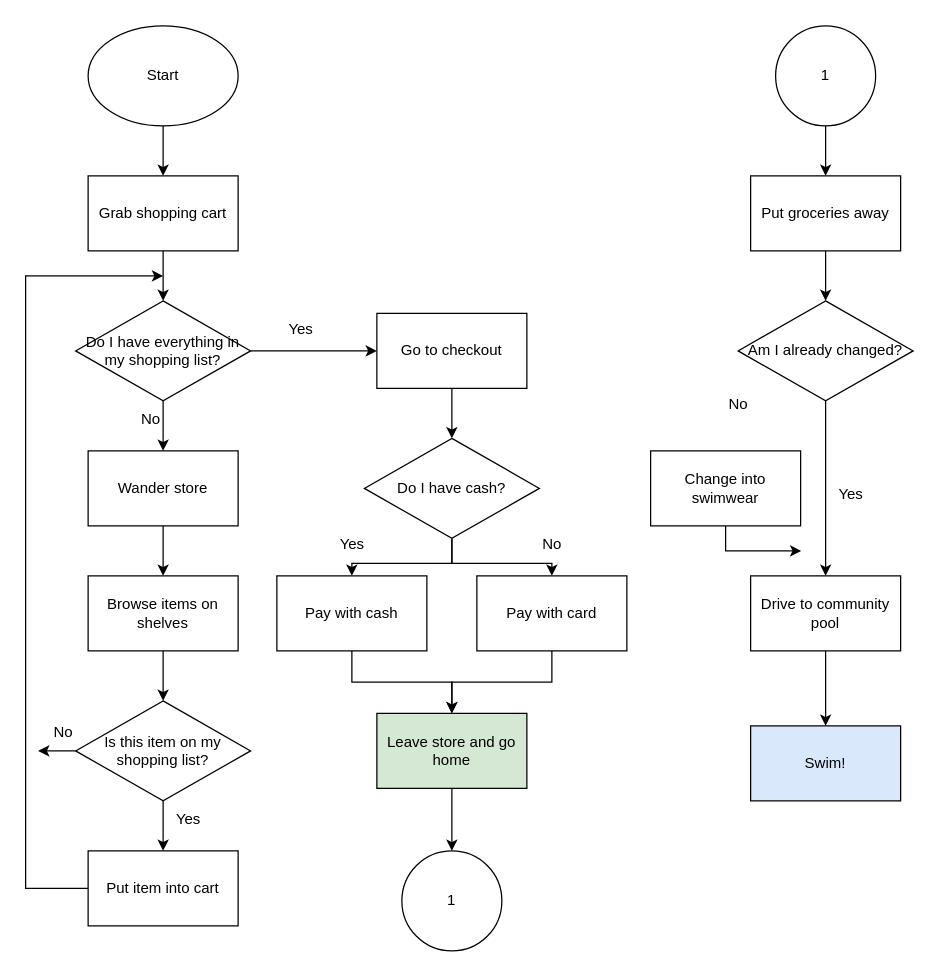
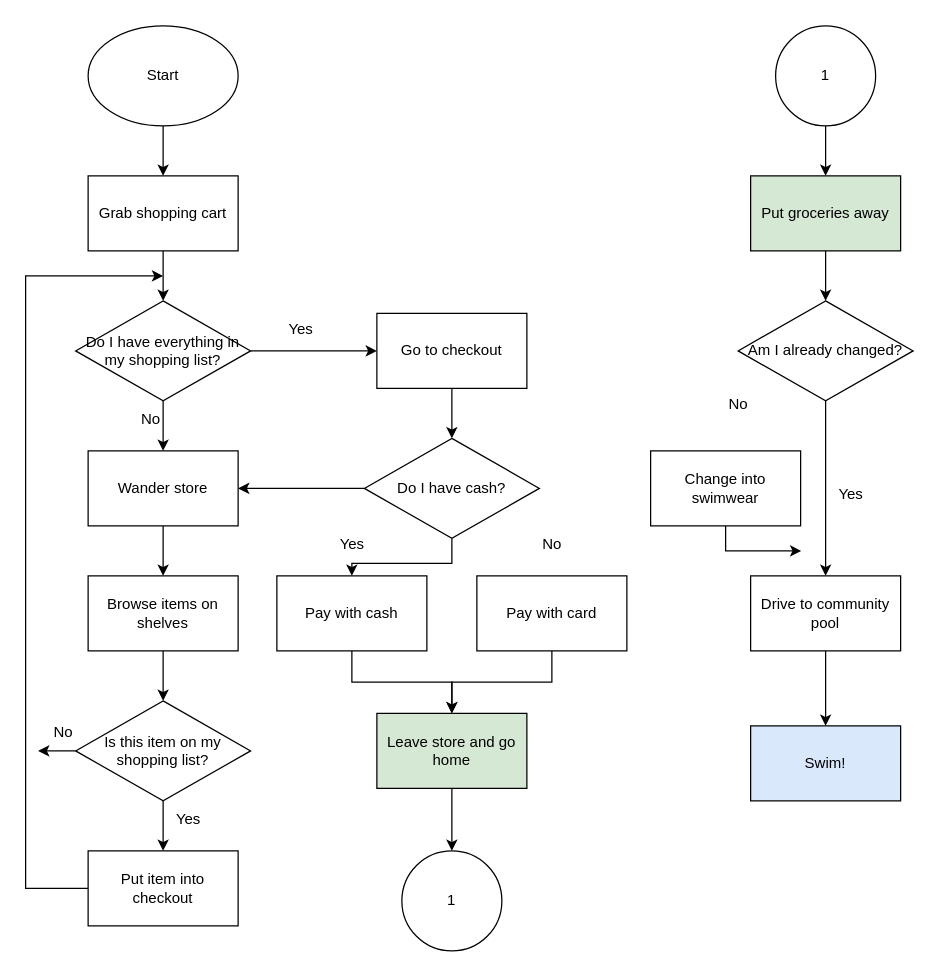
(826, 213) -> (826, 213)
(505, 563) -> (305, 488)
(163, 888) -> (163, 888)
